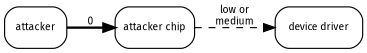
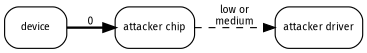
(36, 28) -> (36, 28)
(319, 28) -> (319, 28)
